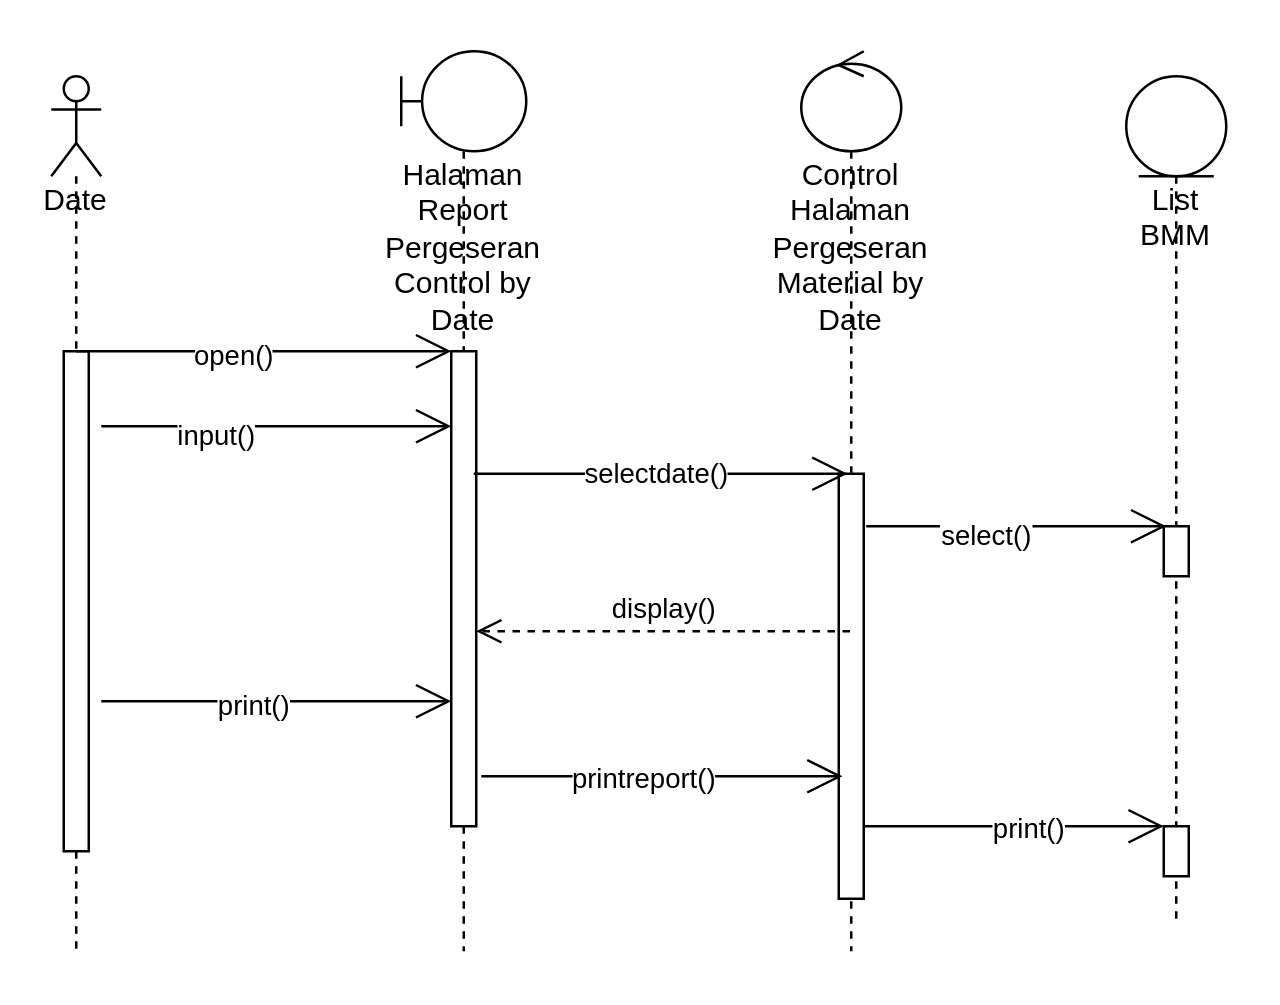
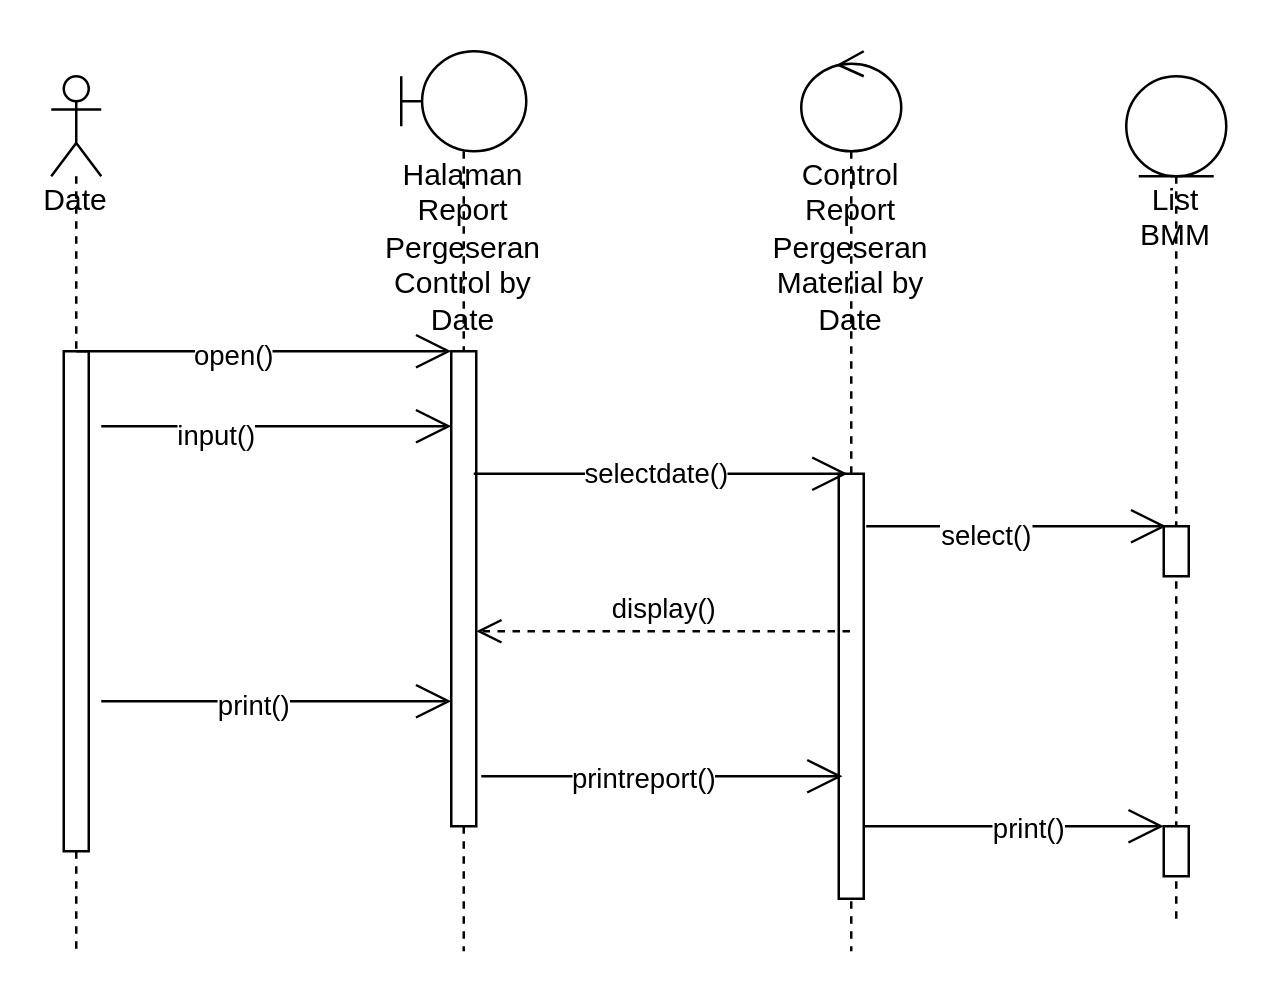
(851, 285) -> (851, 285)
